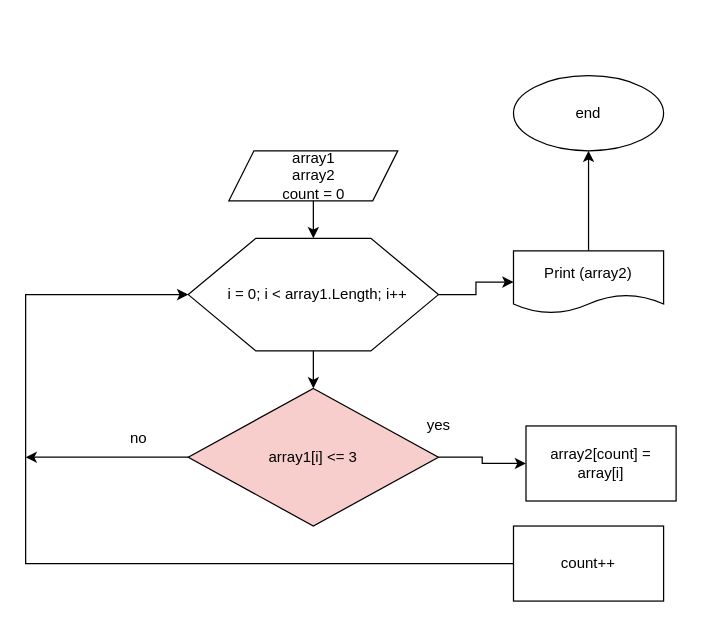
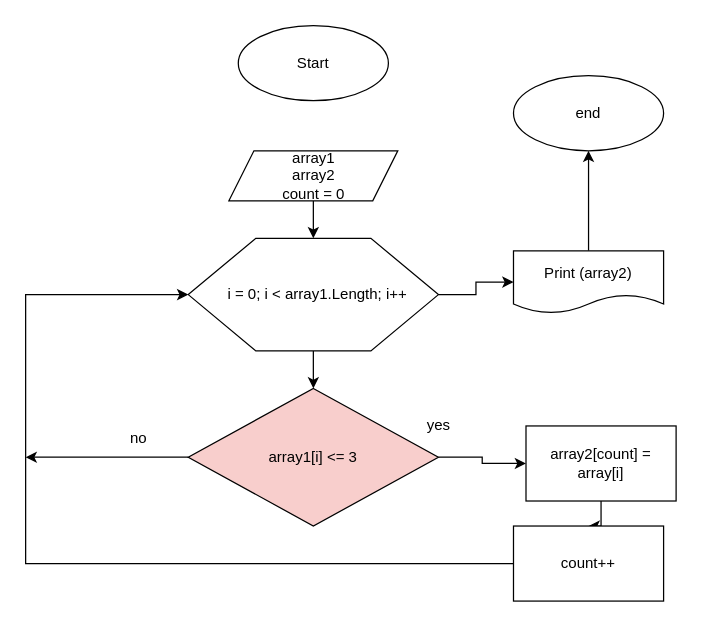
none -> (313, 63)
none -> (601, 515)
